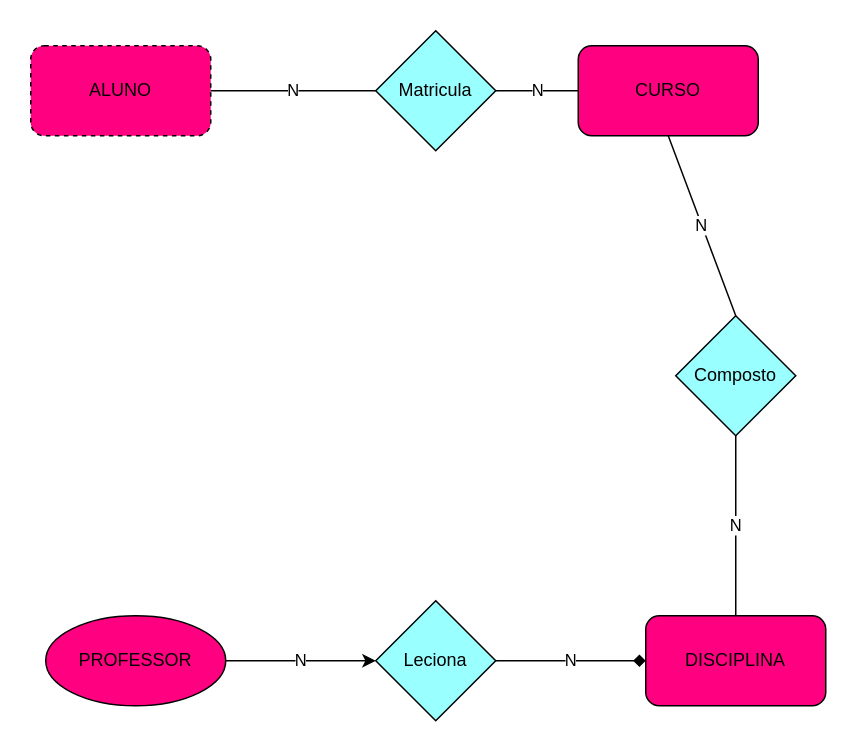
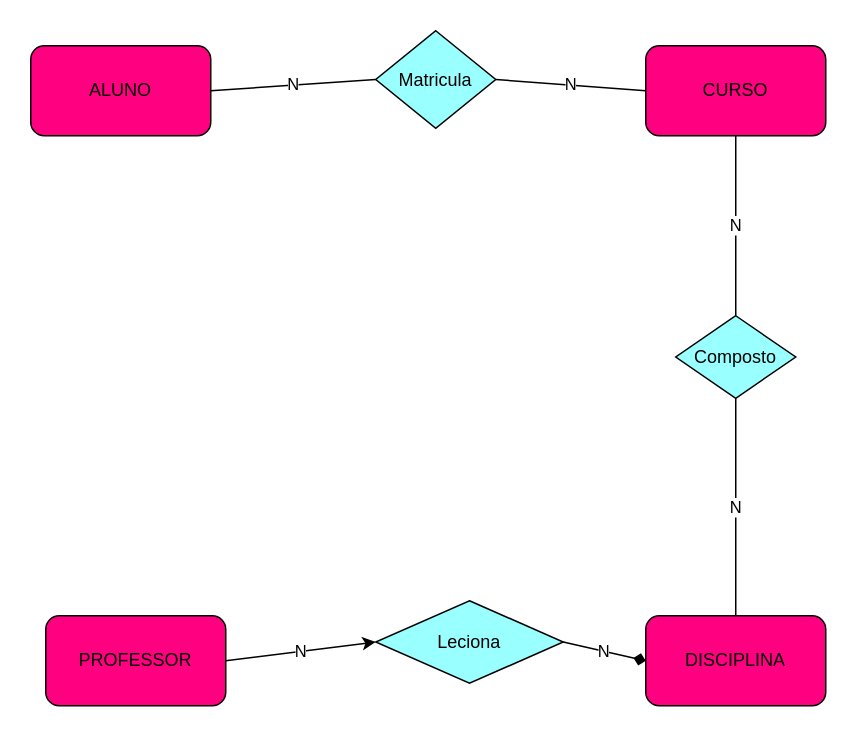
(121, 91) -> (121, 91)
(436, 91) -> (436, 80)
(668, 91) -> (736, 91)
(736, 376) -> (736, 357)
(136, 661) -> (136, 661)
(436, 661) -> (470, 642)
